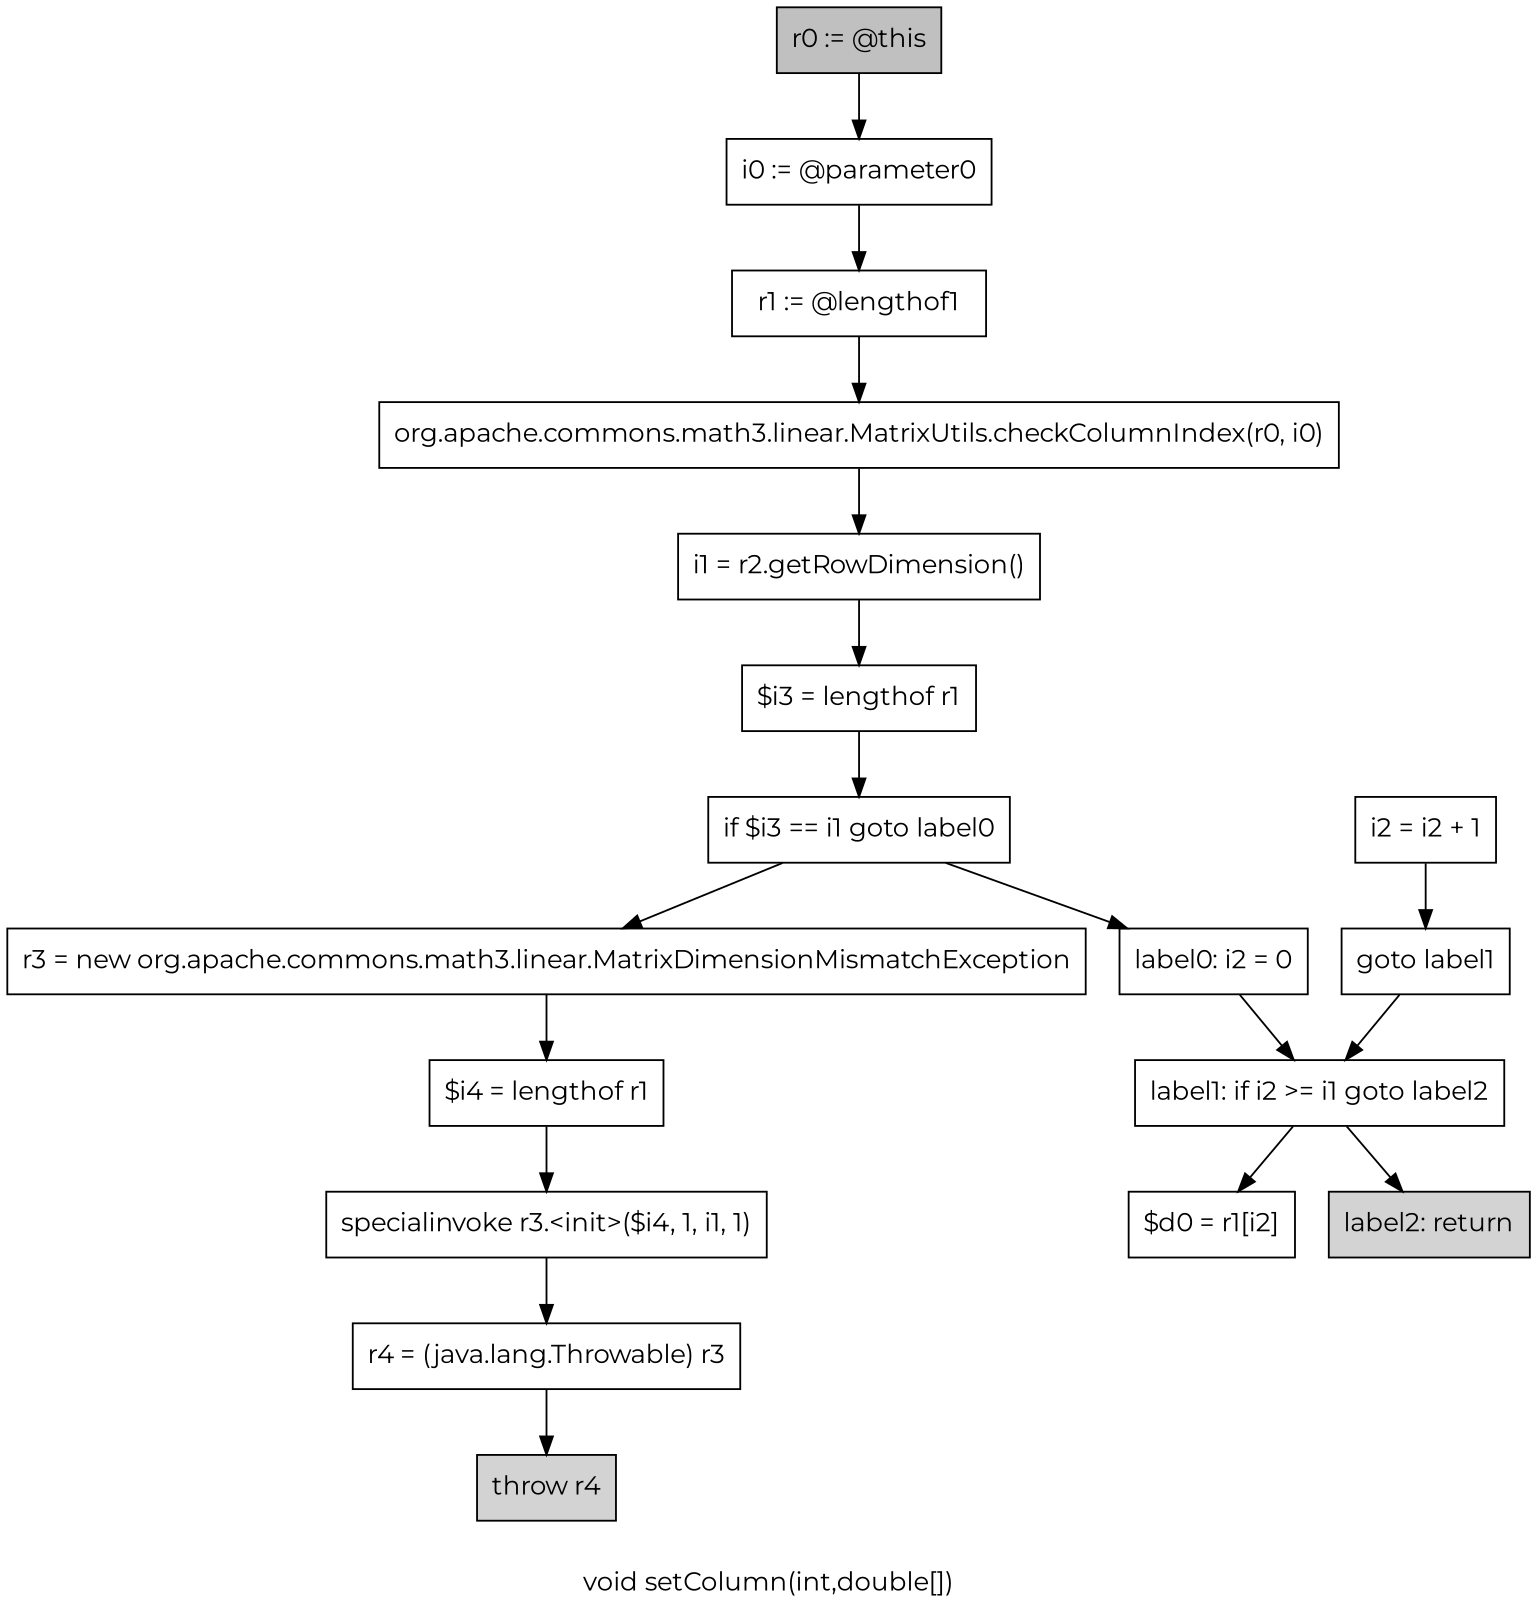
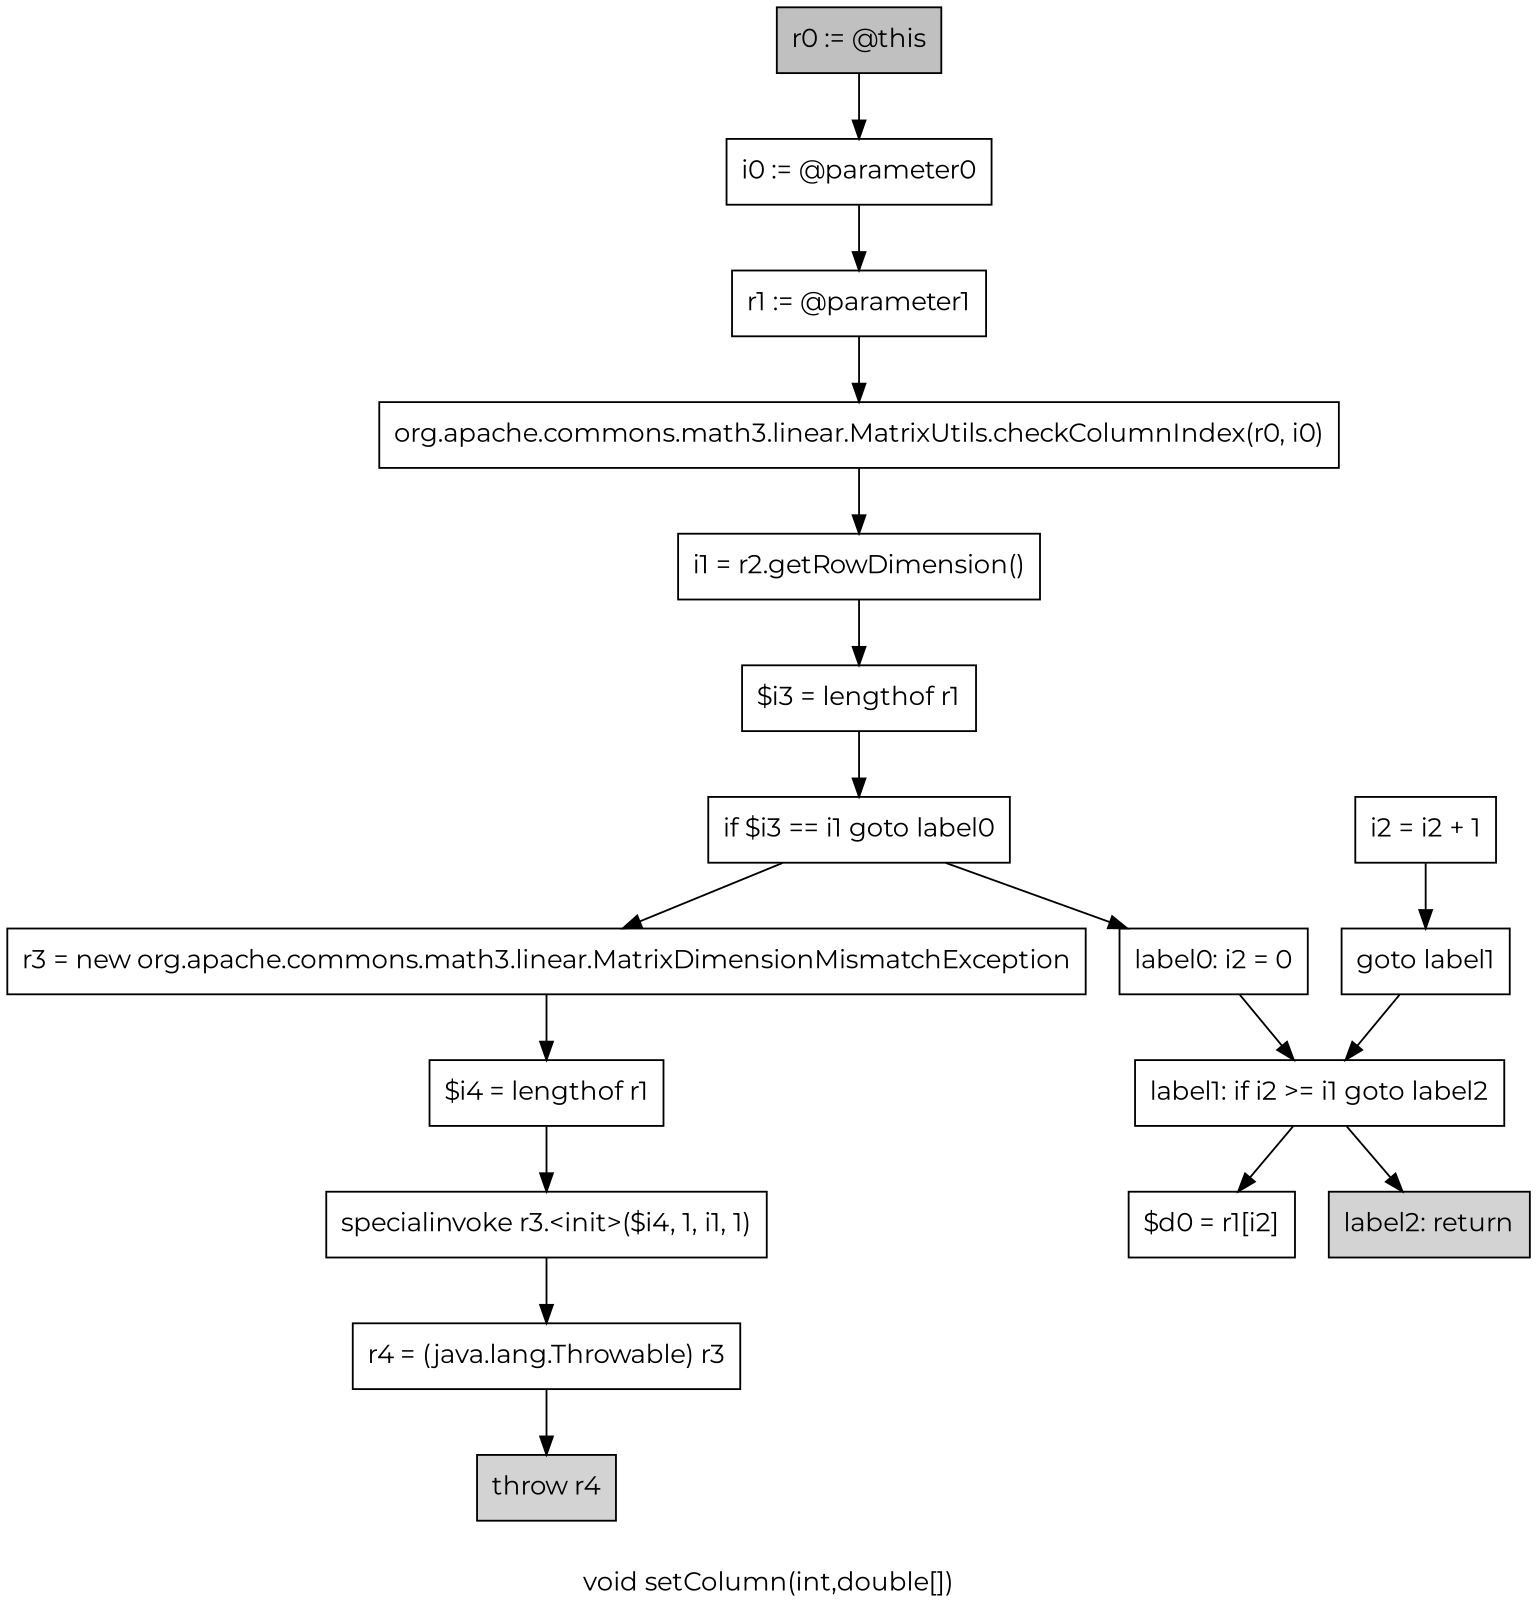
(859, 303) -> (859, 303)
